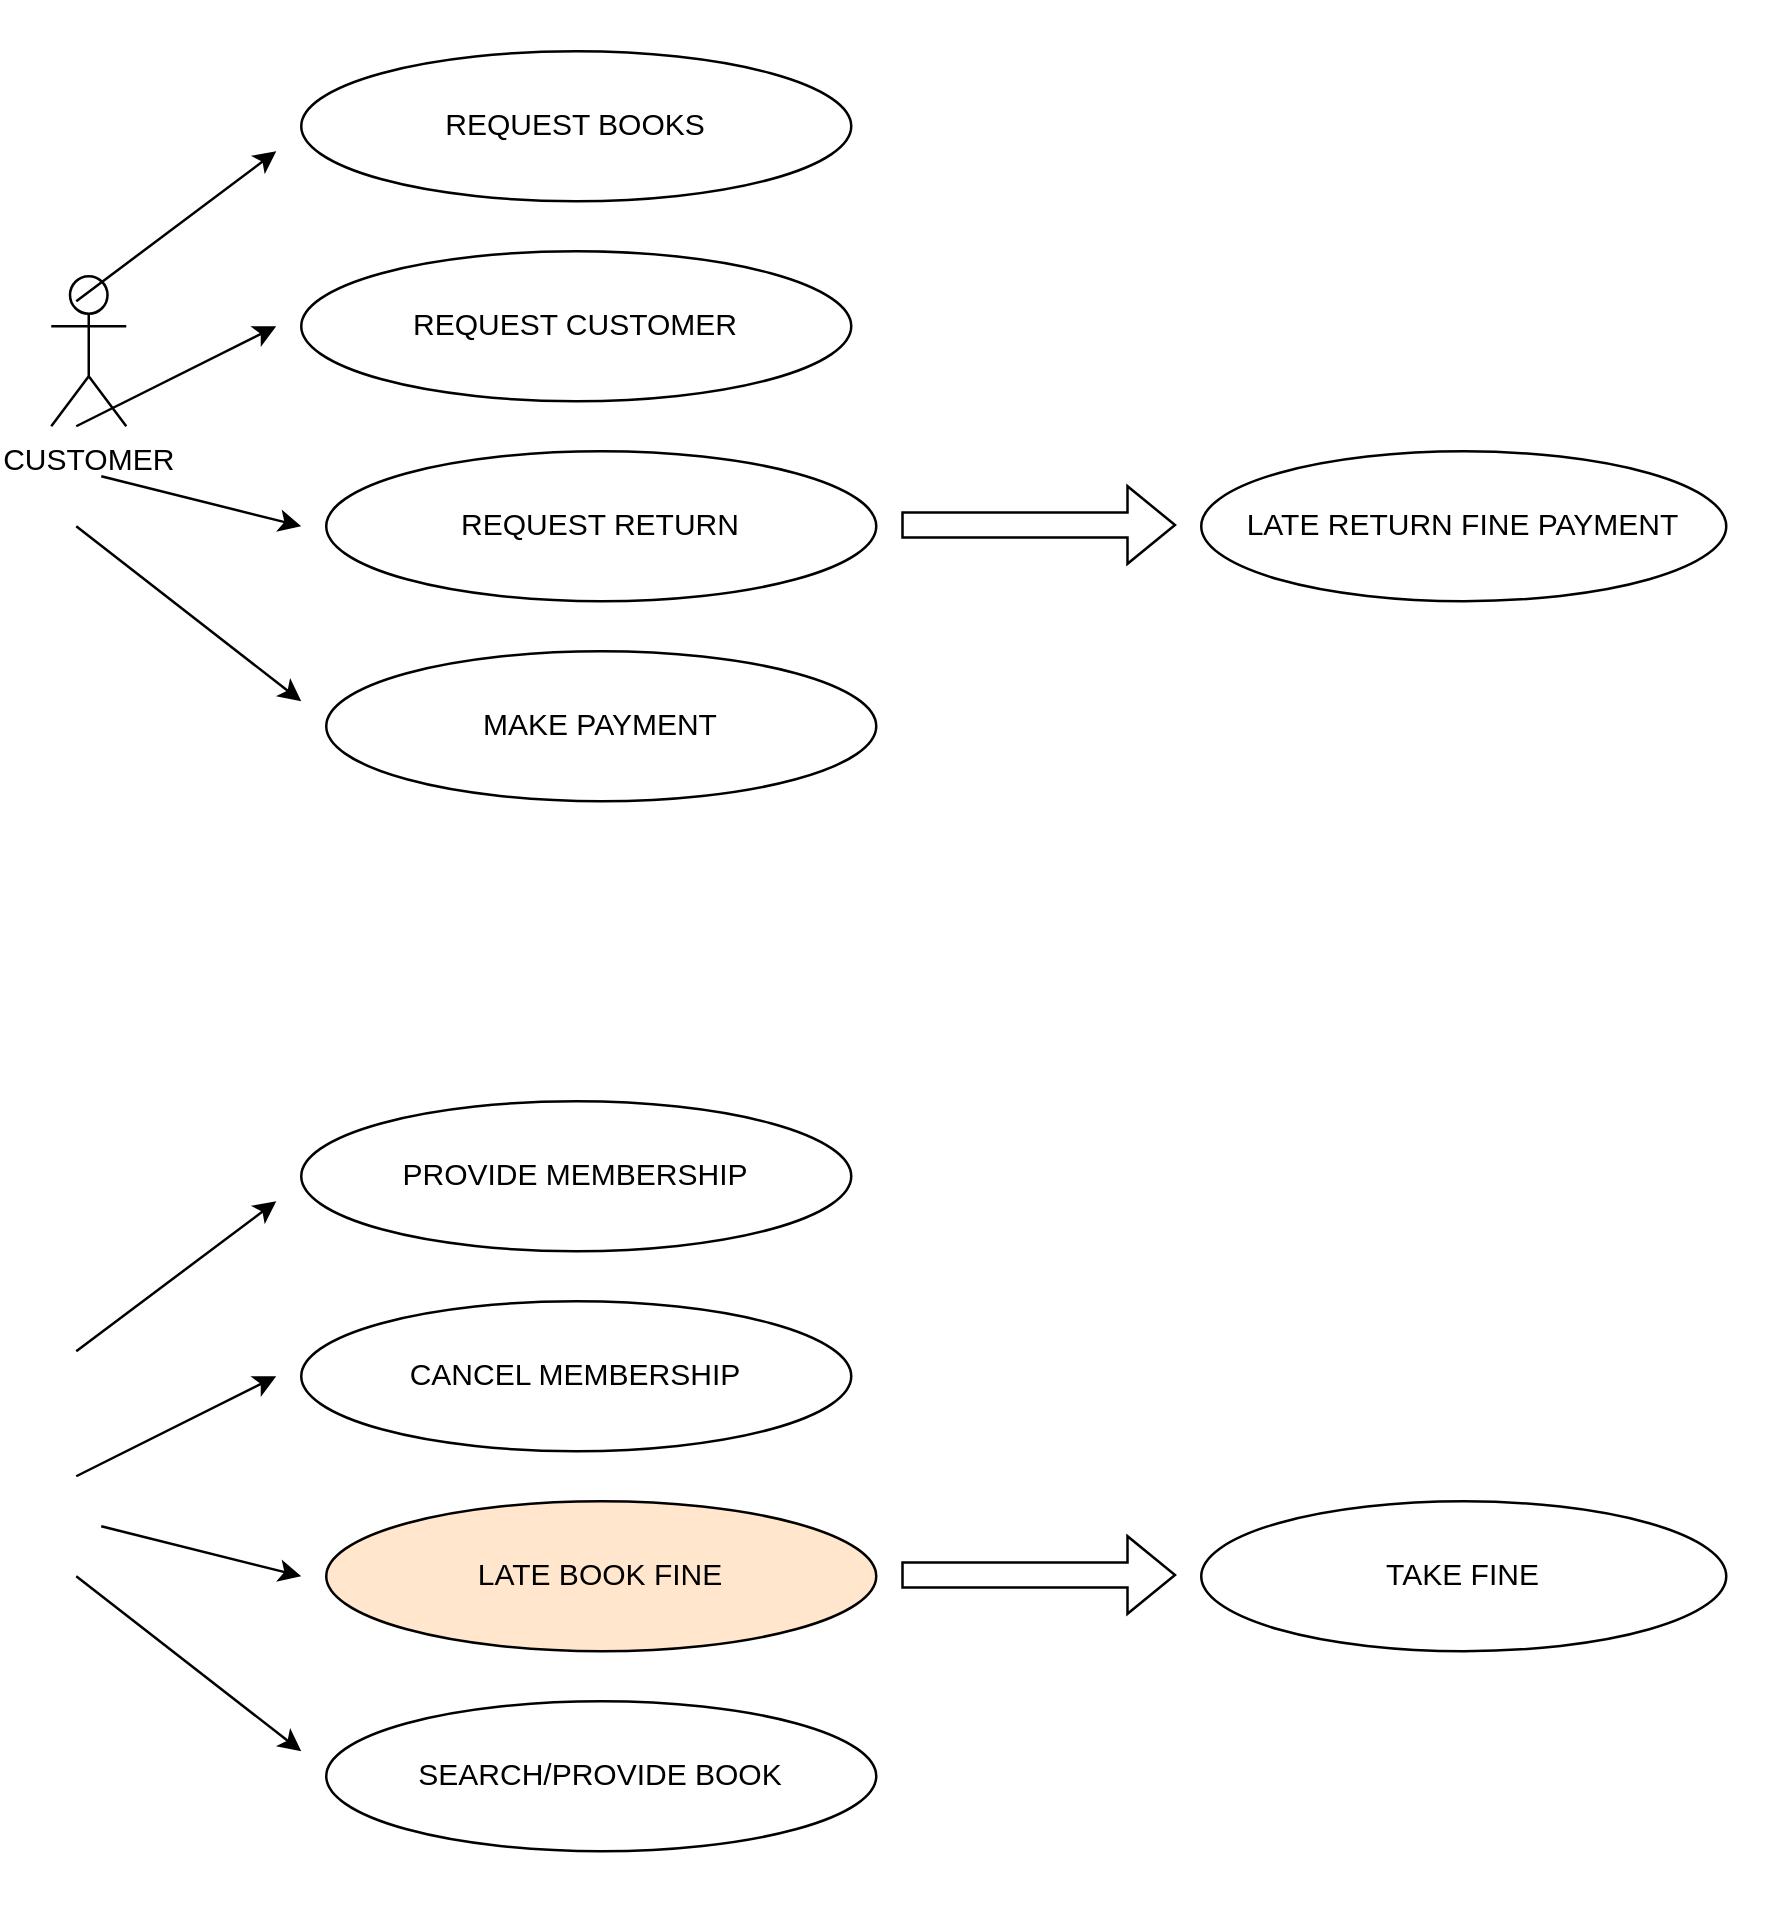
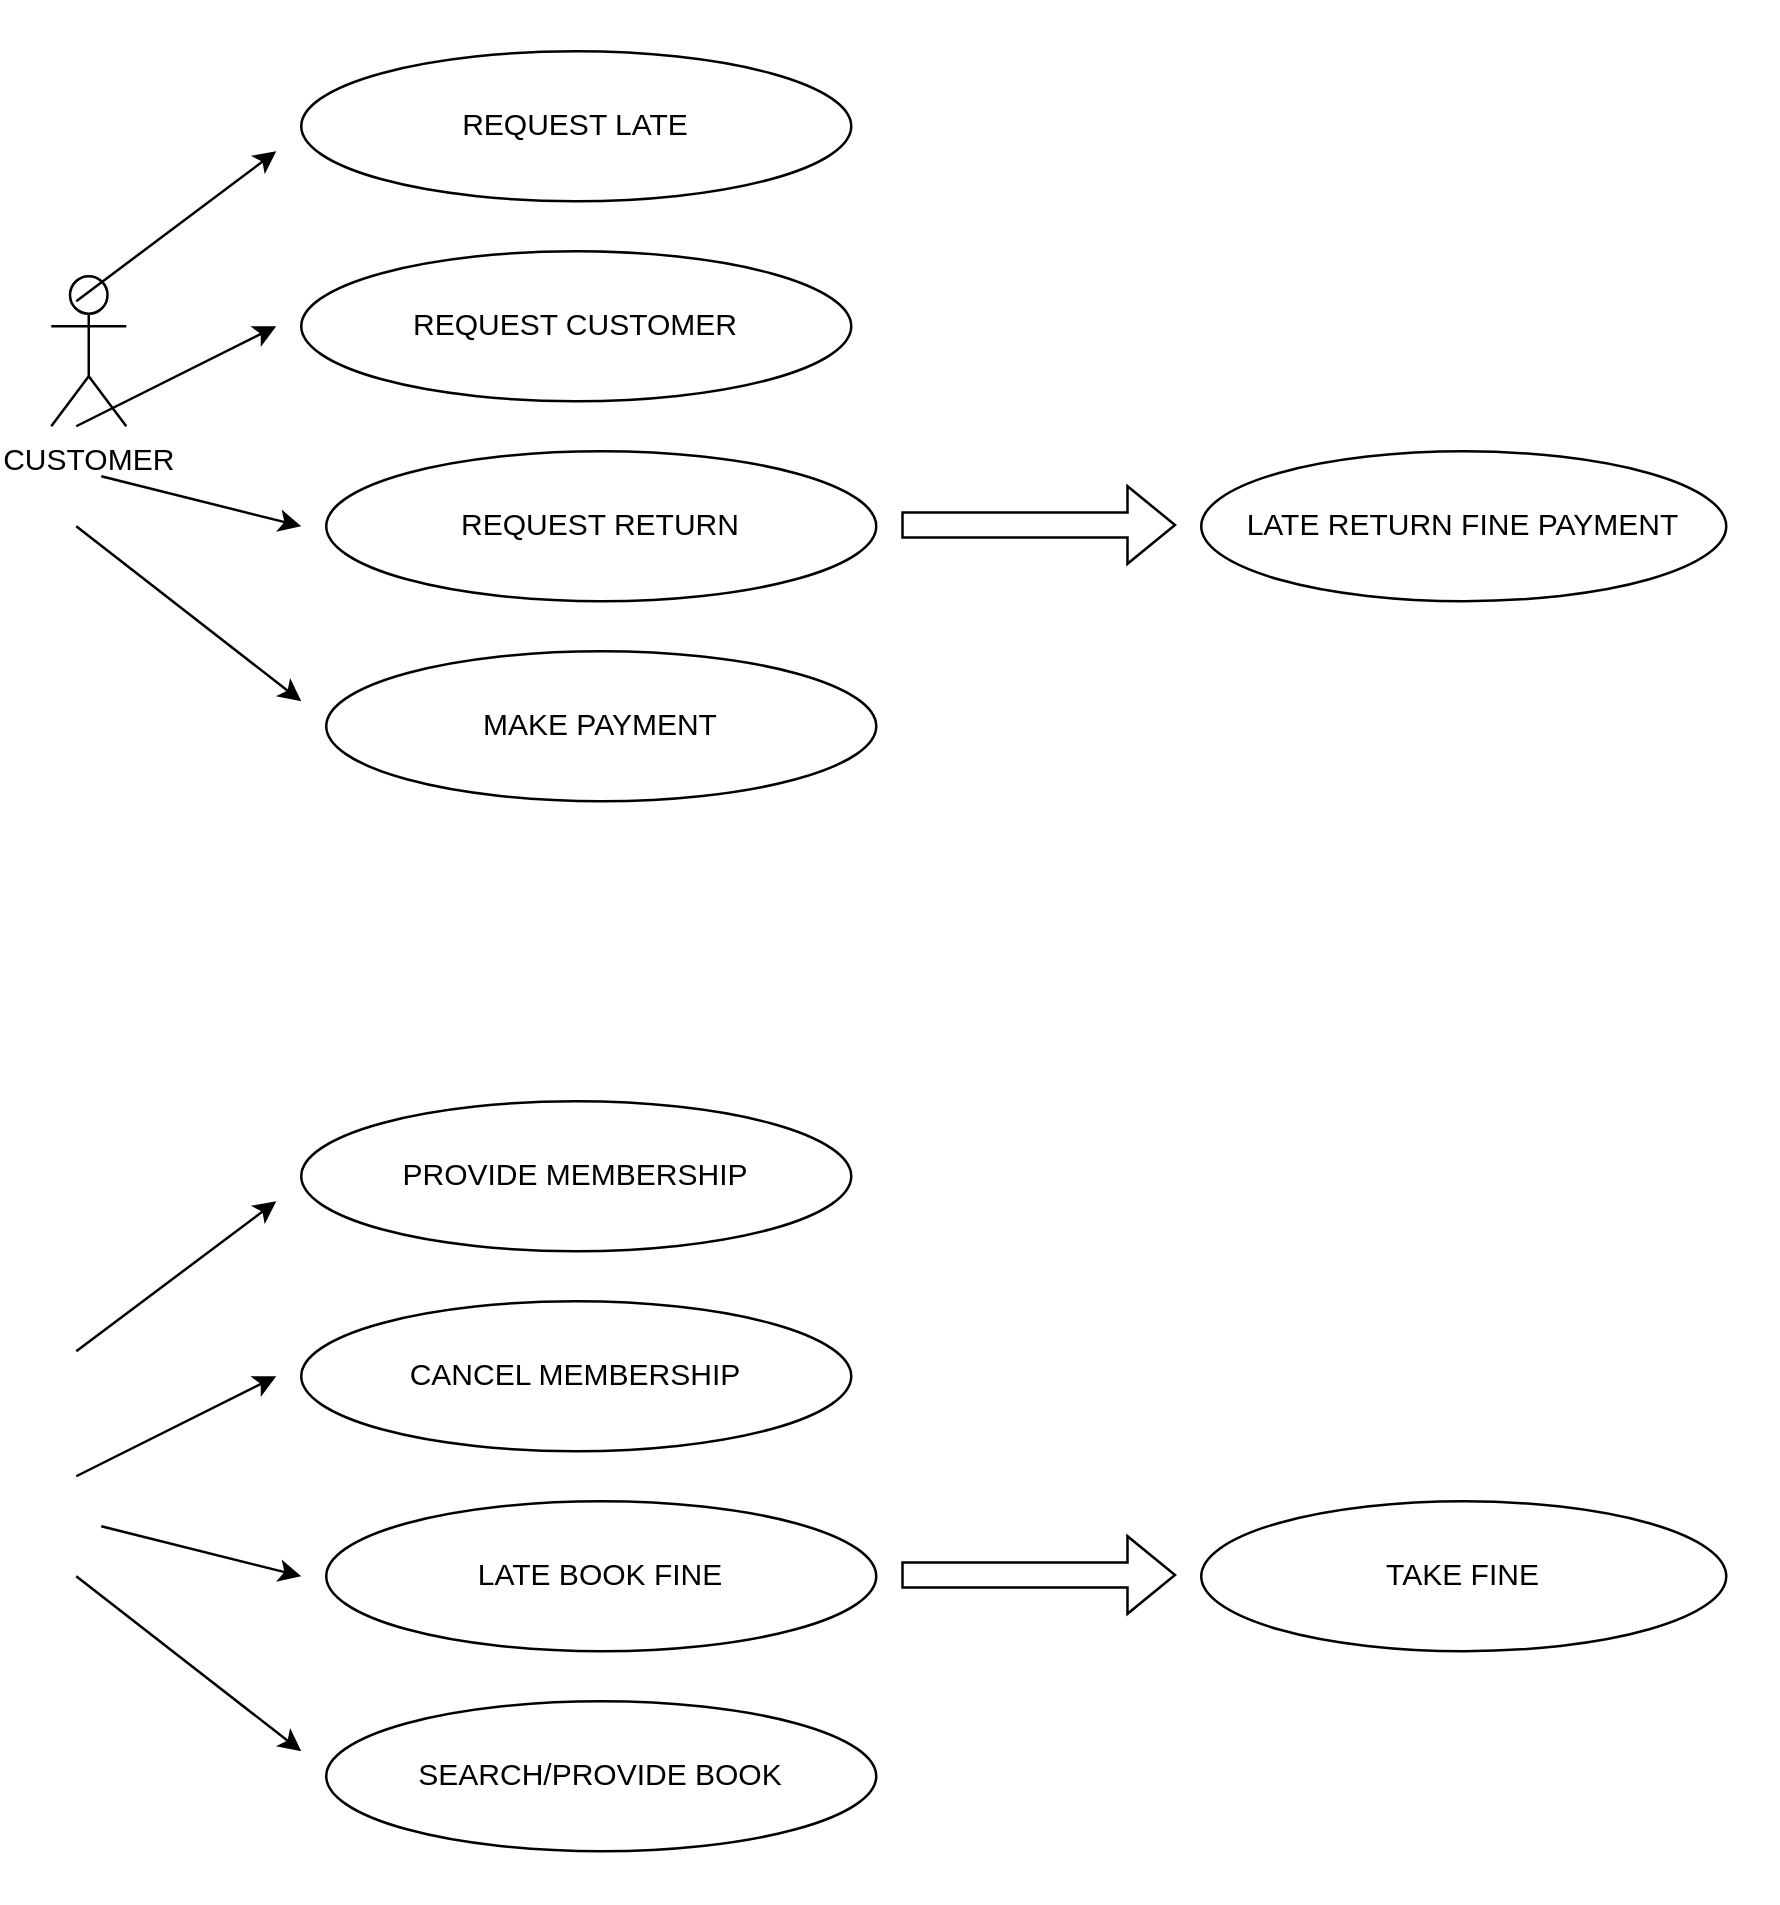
(576, 126) -> (576, 126)
(601, 1576) -> (601, 1576)
